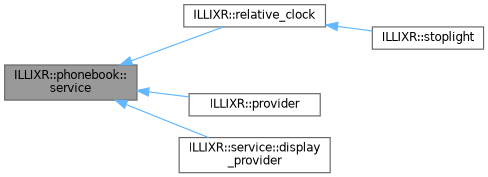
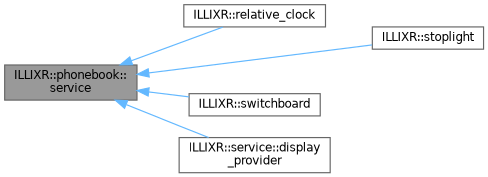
(355, 29) -> (260, 59)
(255, 105) -> (255, 105)
